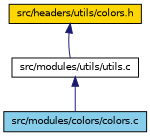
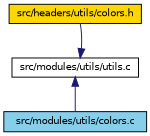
(69, 46) -> (82, 36)
(75, 122) -> (75, 122)
